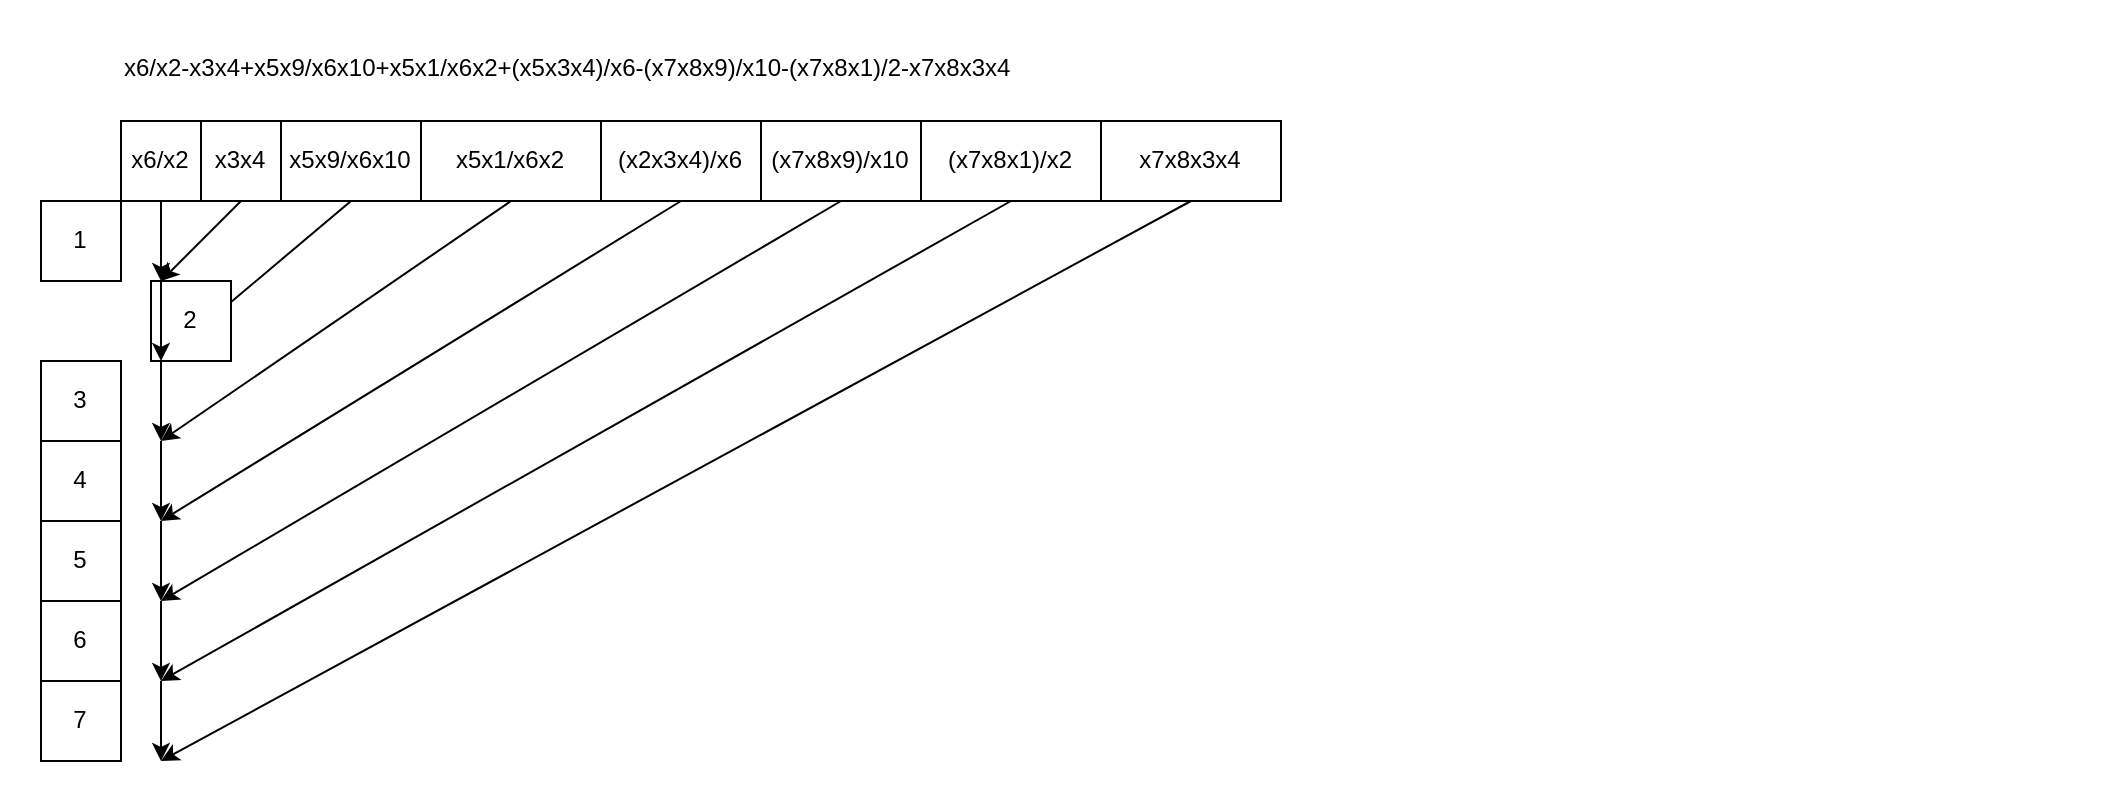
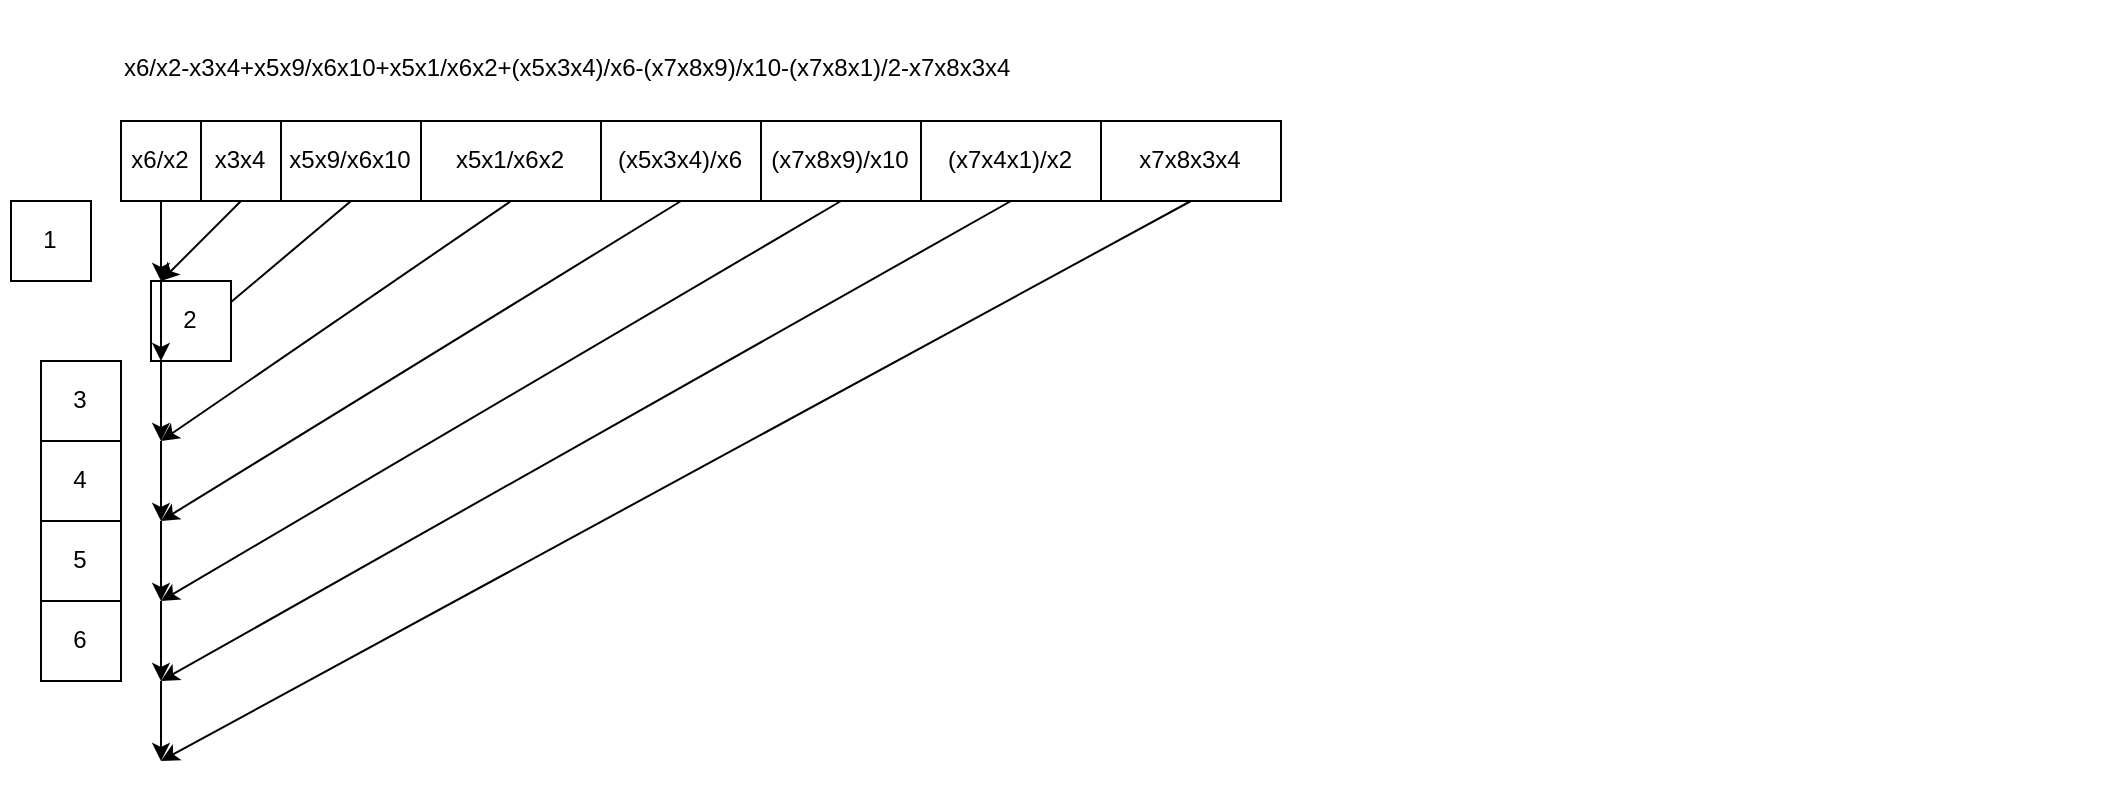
(681, 161) -> (681, 161)
(1011, 161) -> (1011, 161)
(81, 241) -> (51, 241)
(81, 721) -> none
